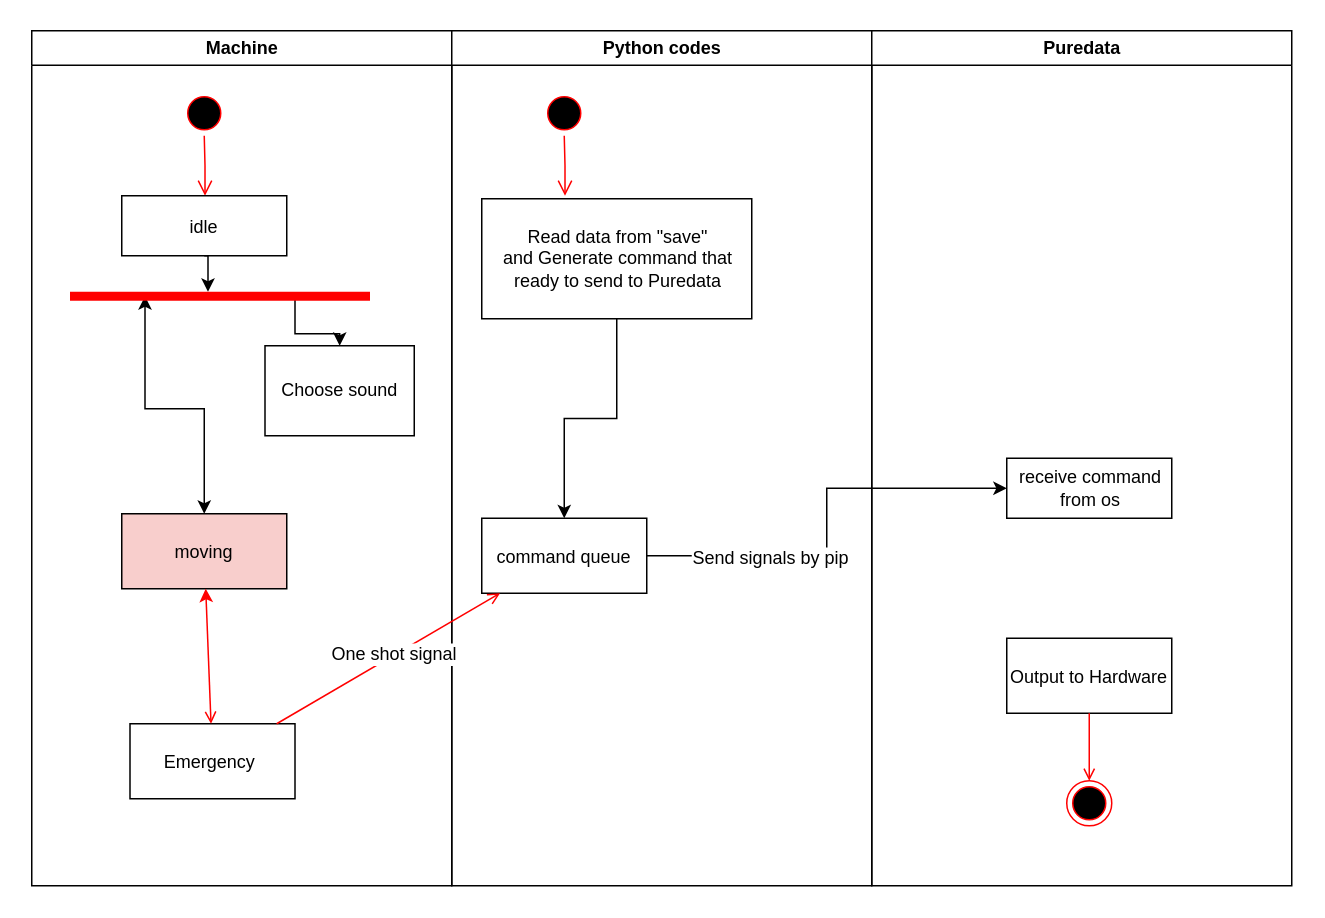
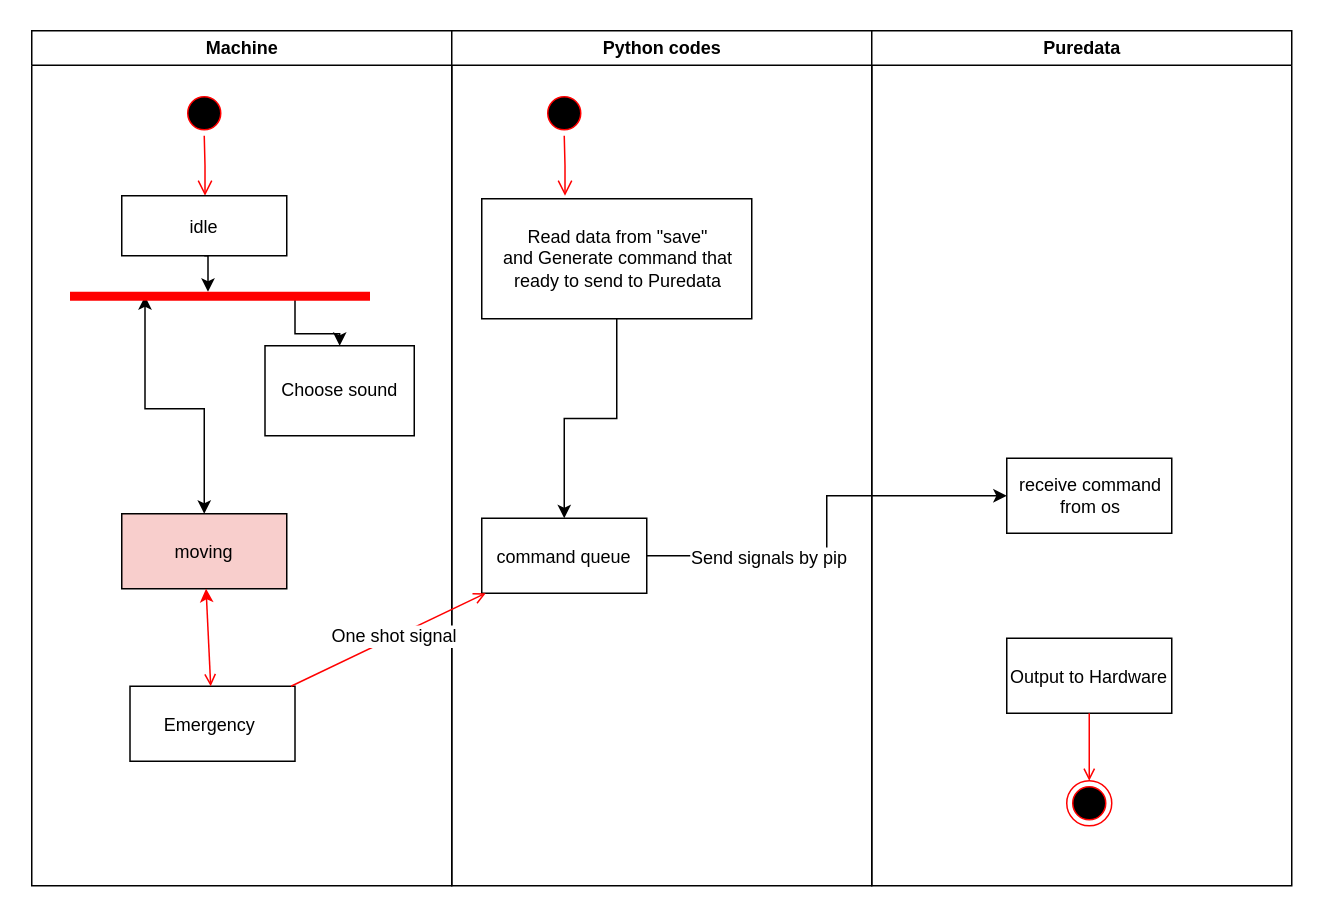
(1089, 488) -> (1089, 496)
(212, 761) -> (212, 724)
